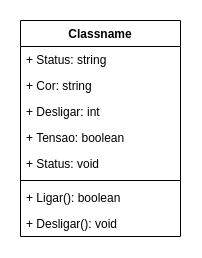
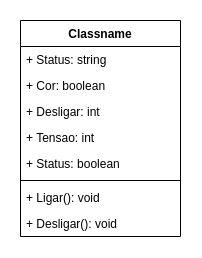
(64, 87) -> (67, 87)
(77, 139) -> (64, 139)
(67, 165) -> (77, 165)
(79, 199) -> (69, 199)
